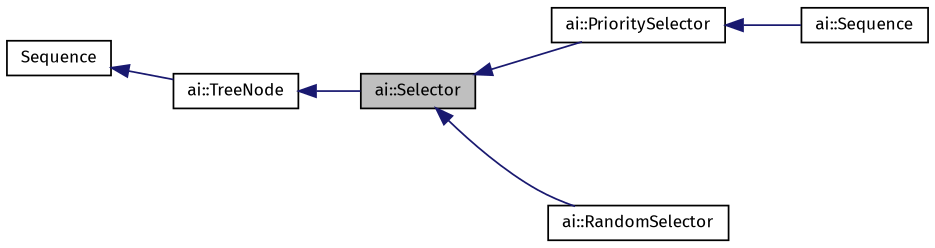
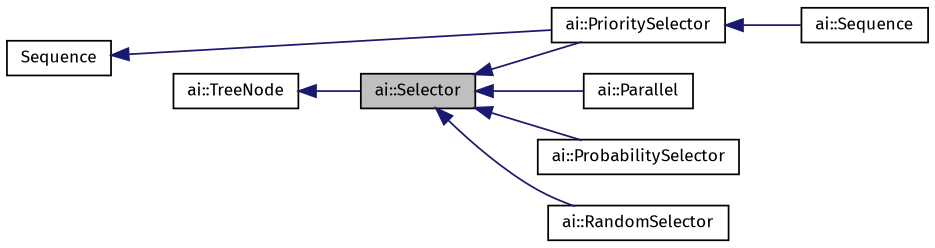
(151, 75) -> (340, 42)
none -> (638, 91)
none -> (638, 157)
